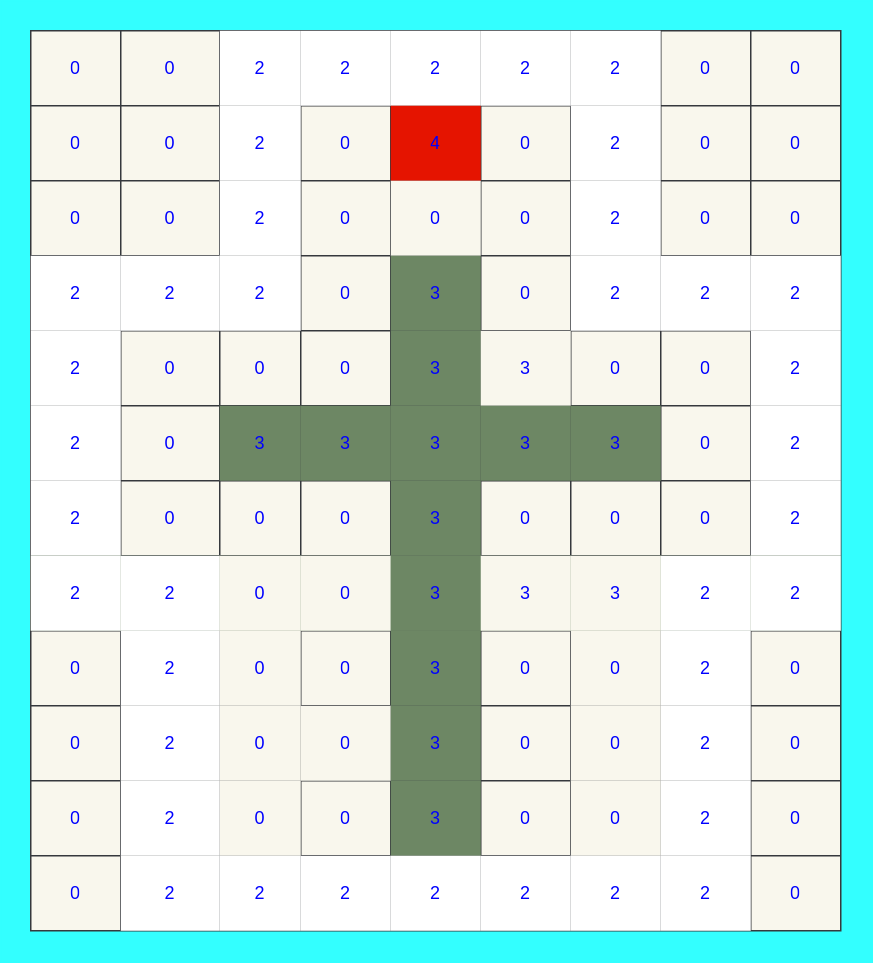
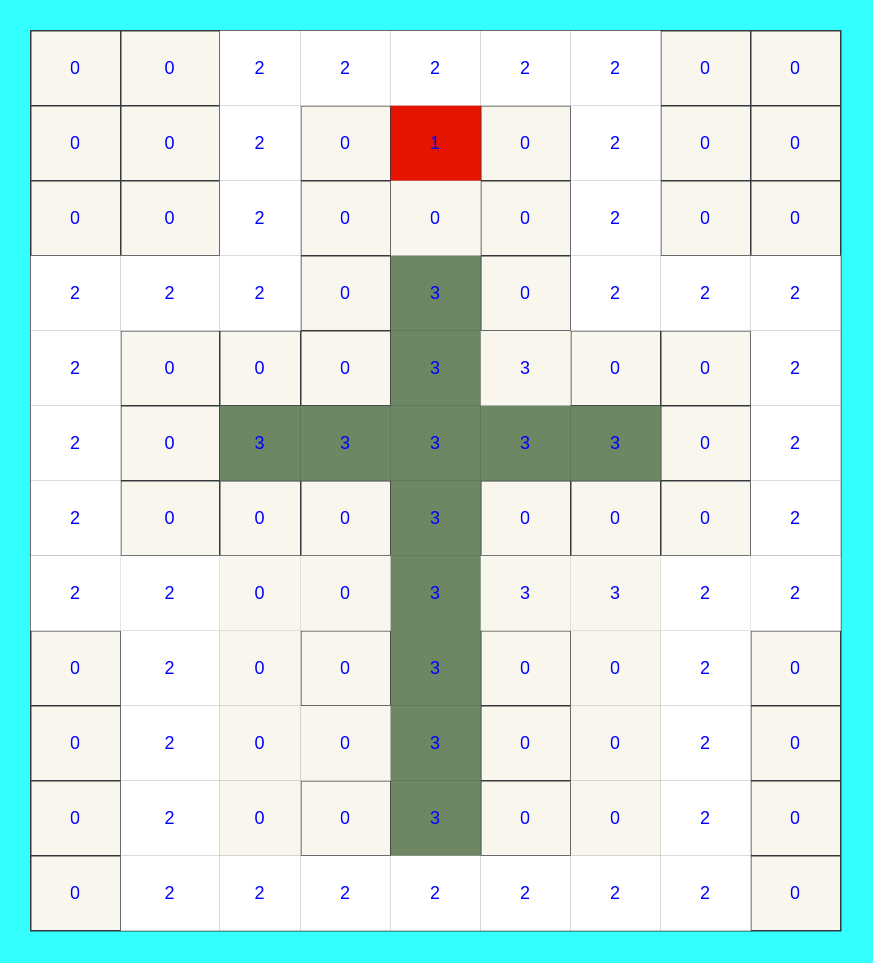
(436, 143) -> (436, 143)
